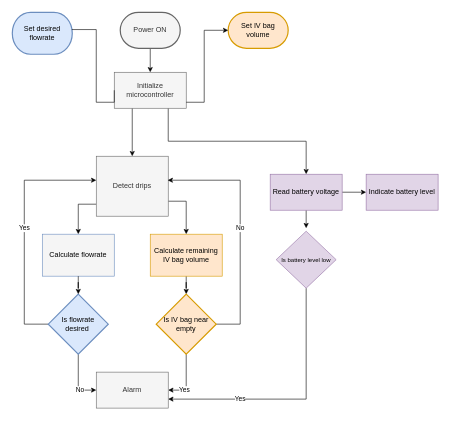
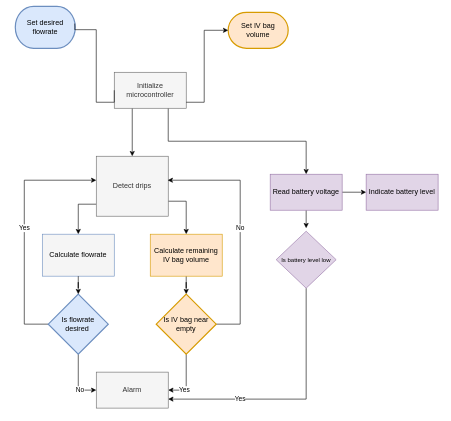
(150, 30) -> none
(42, 33) -> (45, 27)
(150, 66) -> none
